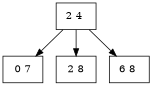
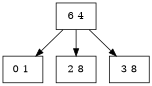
(76, 16) -> (76, 16)
(23, 69) -> (23, 69)
(129, 69) -> (129, 69)
